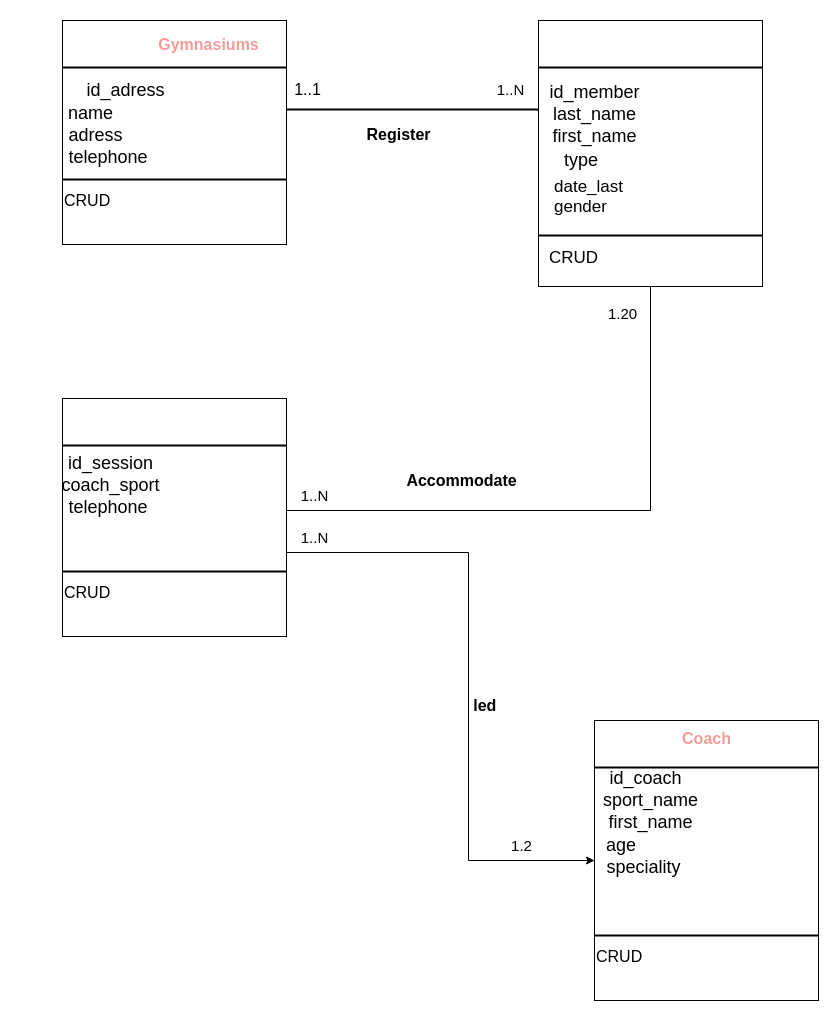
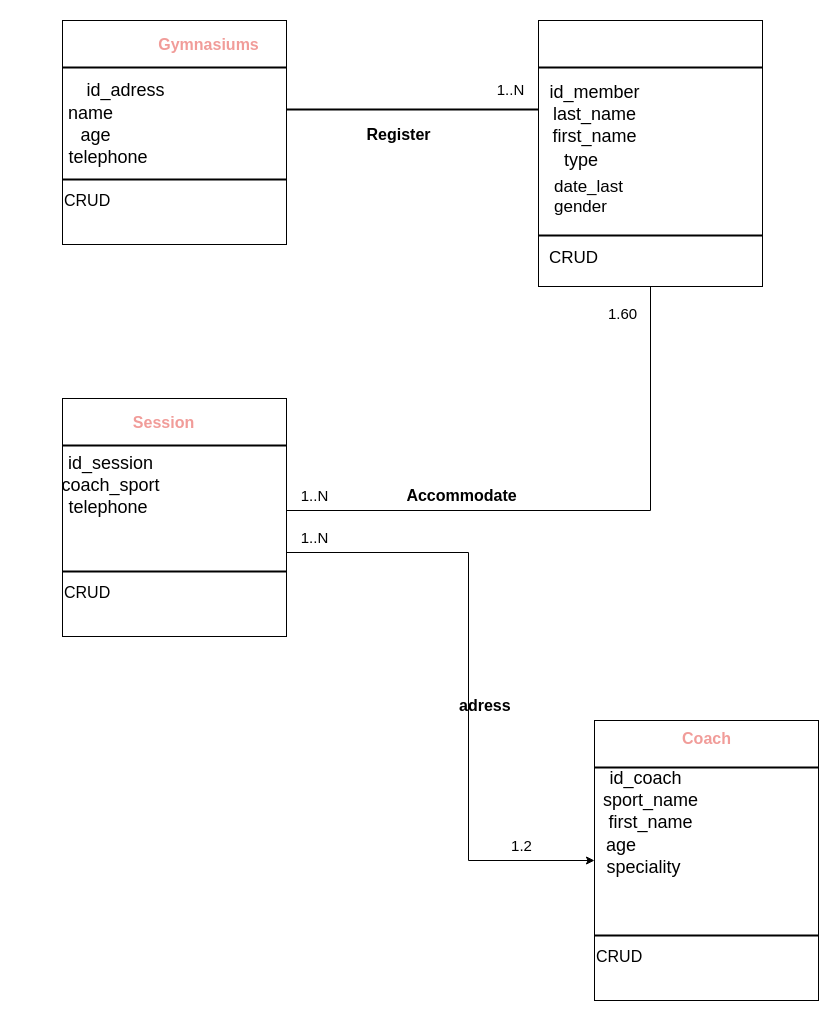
(308, 91) -> none
(91, 147) -> (91, 147)
(623, 315) -> (623, 315)
none -> (164, 423)
(462, 482) -> (462, 497)
(532, 707) -> (532, 707)
